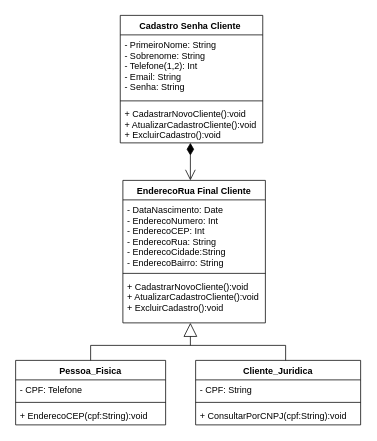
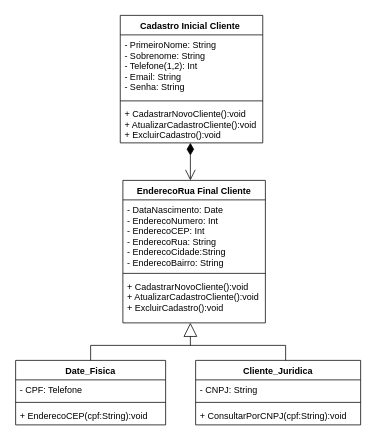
(191, 26) -> (191, 26)
(90, 371) -> (90, 371)
(228, 390) -> (230, 390)
